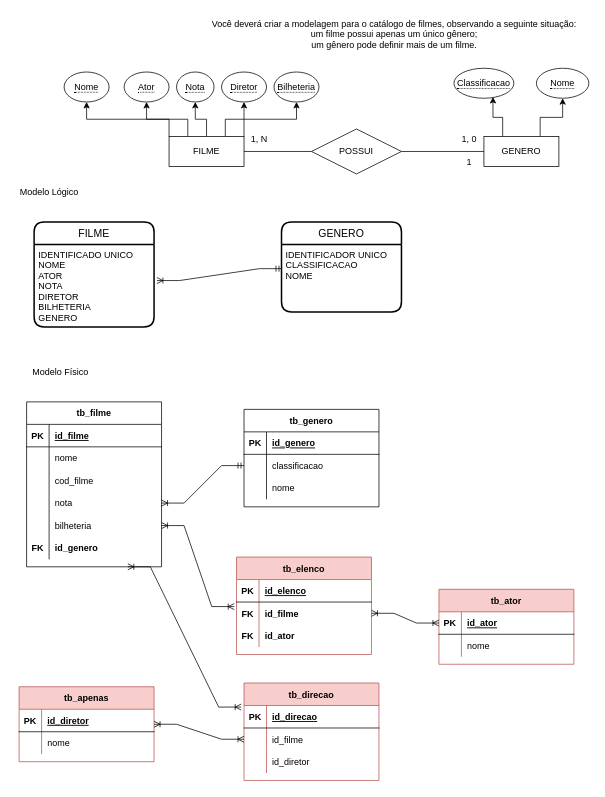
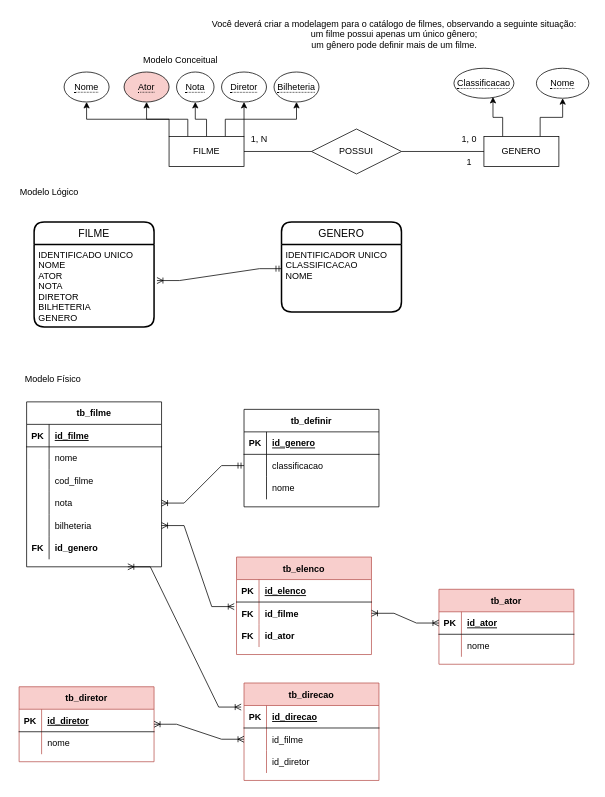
none -> (180, 60)
(147, 87) -> (147, 87)
(60, 372) -> (53, 379)
(311, 421) -> (311, 421)
(86, 698) -> (86, 698)
